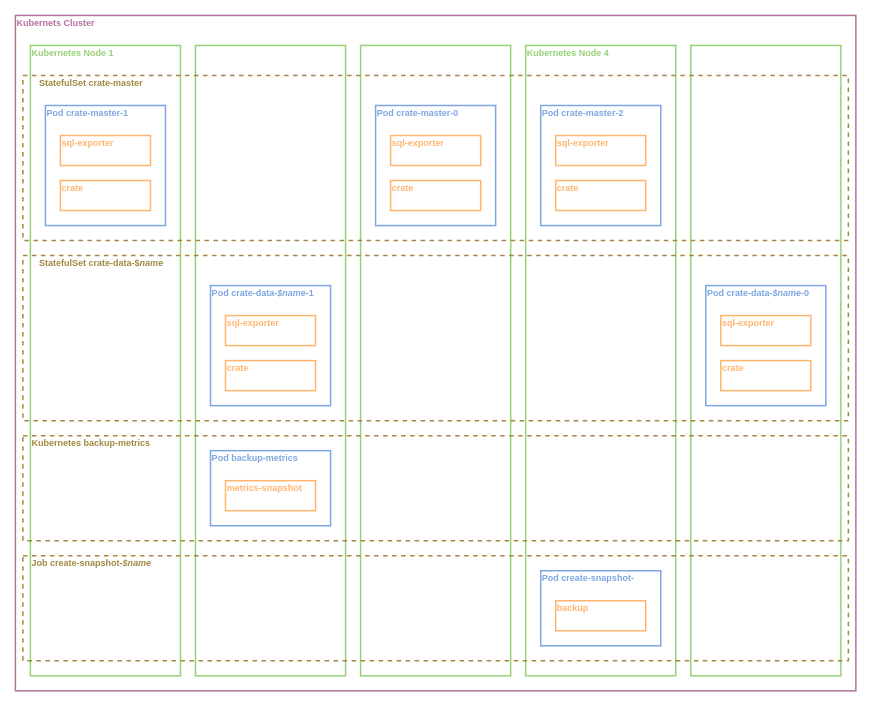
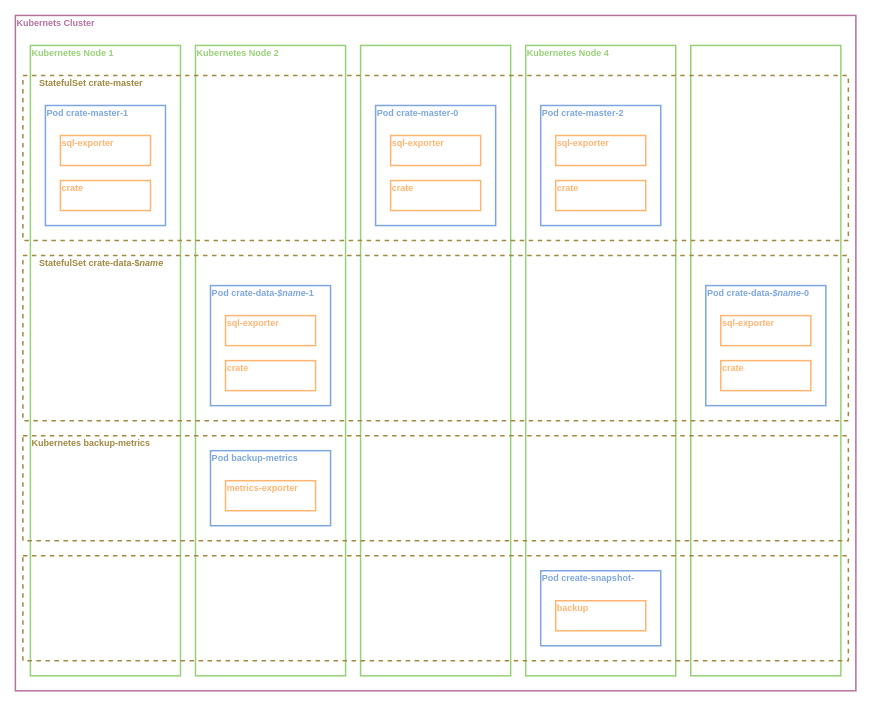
none -> (267, 53)
(266, 488) -> (266, 488)
(98, 563) -> none
